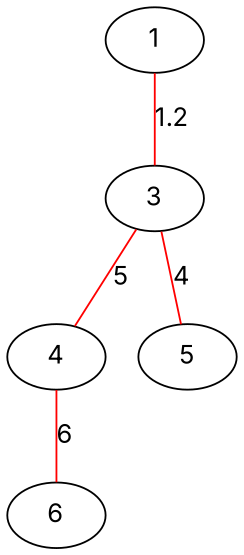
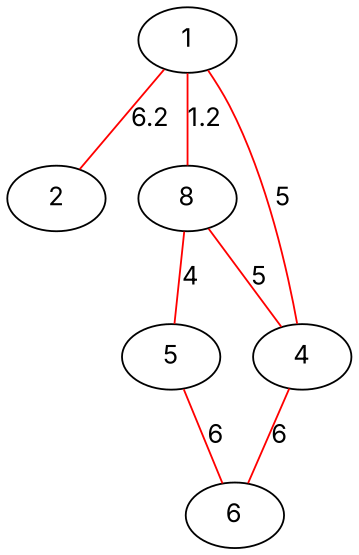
none -> (265, 193)
none -> (56, 198)
(155, 198) -> (188, 198)
none -> (203, 436)
